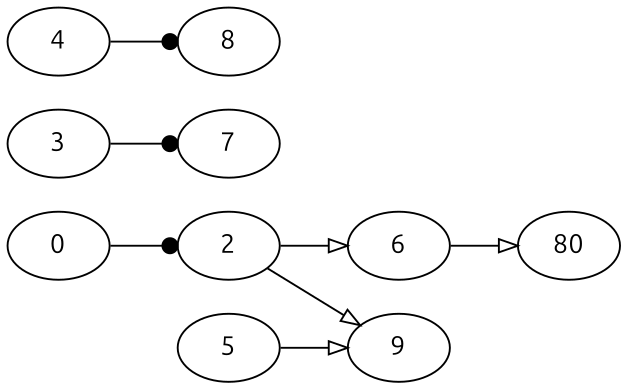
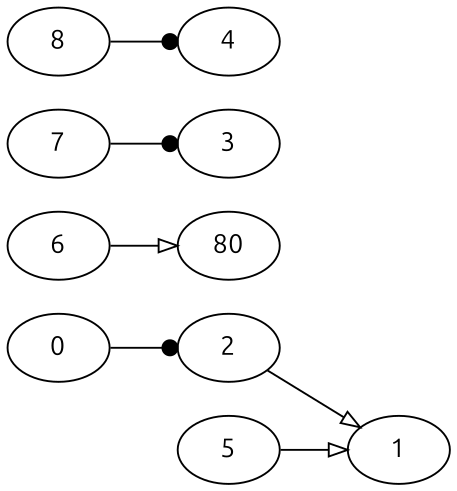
(136, 42) -> (136, 42)
(136, 144) -> (136, 144)
(305, 246) -> none
(399, 348) -> (399, 450)
